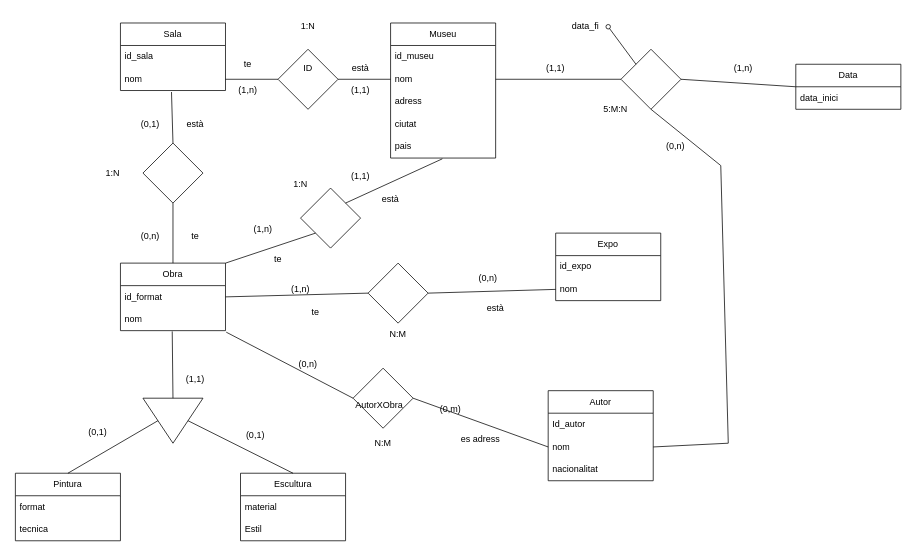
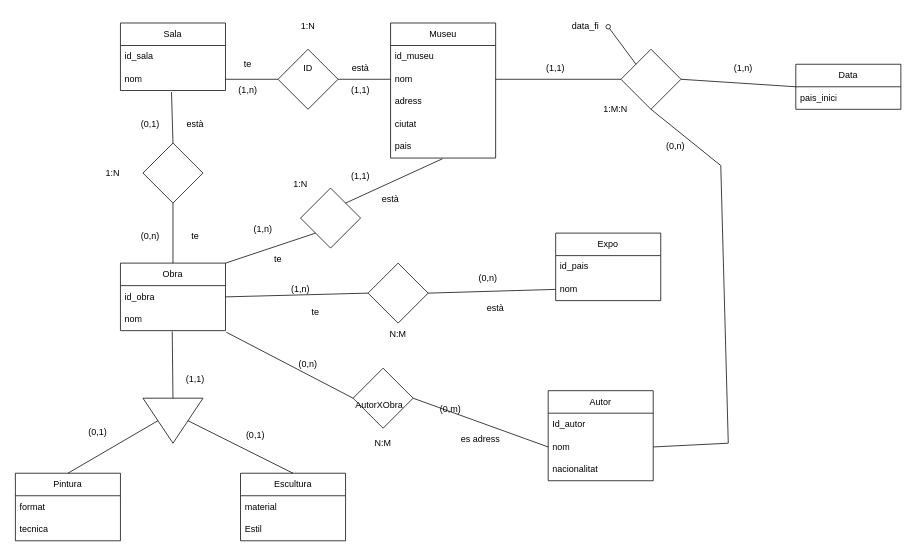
(822, 98) -> (820, 98)
(615, 109) -> (615, 109)
(576, 267) -> (575, 267)
(146, 297) -> (141, 297)
